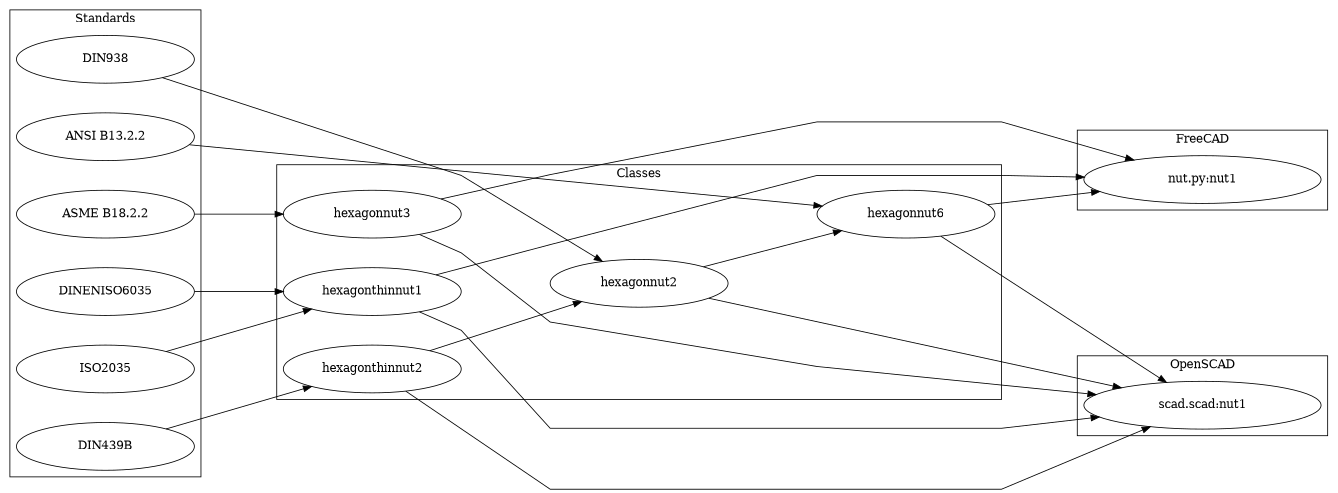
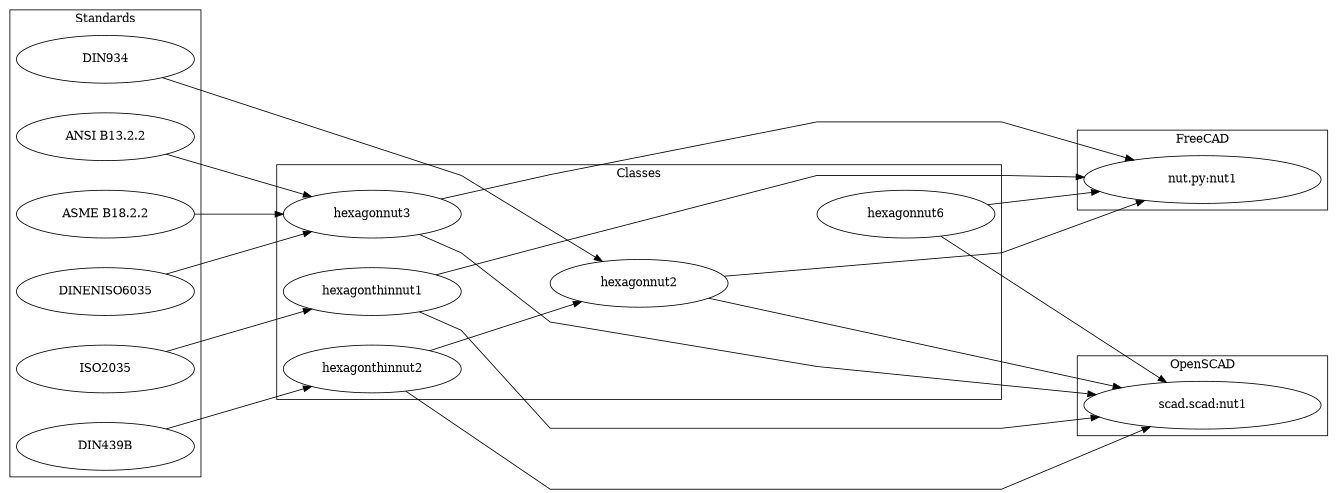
(105, 59) -> (105, 59)
(502, 175) -> (235, 174)
(769, 250) -> (935, 258)
(235, 292) -> (235, 254)
